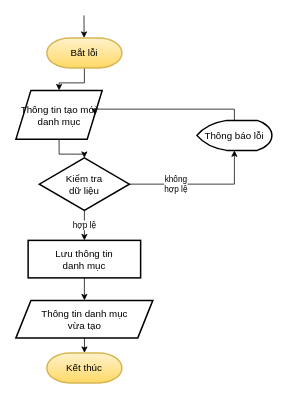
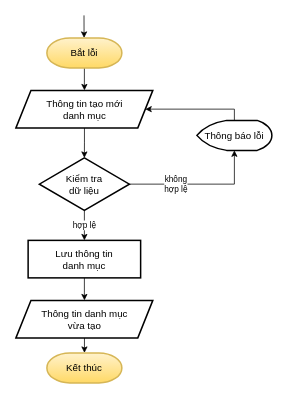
(59, 115) -> (84, 109)
